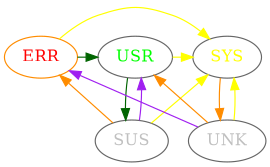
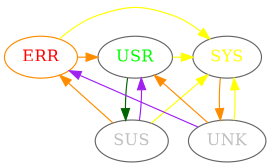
(82, 57) -> (82, 57)
